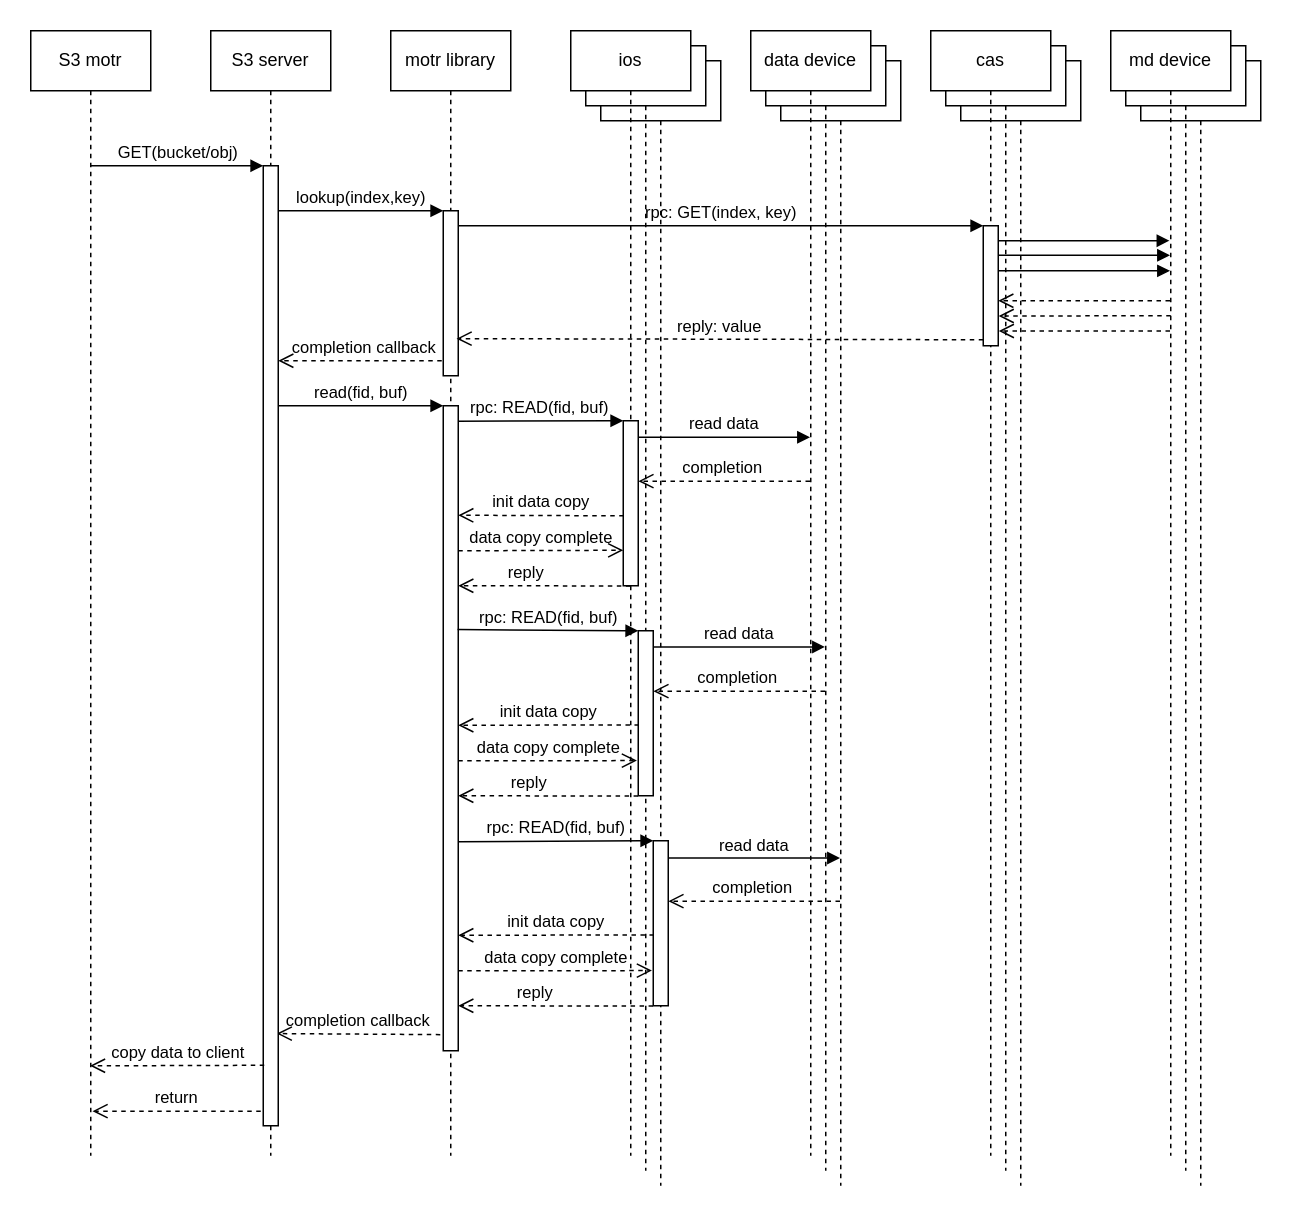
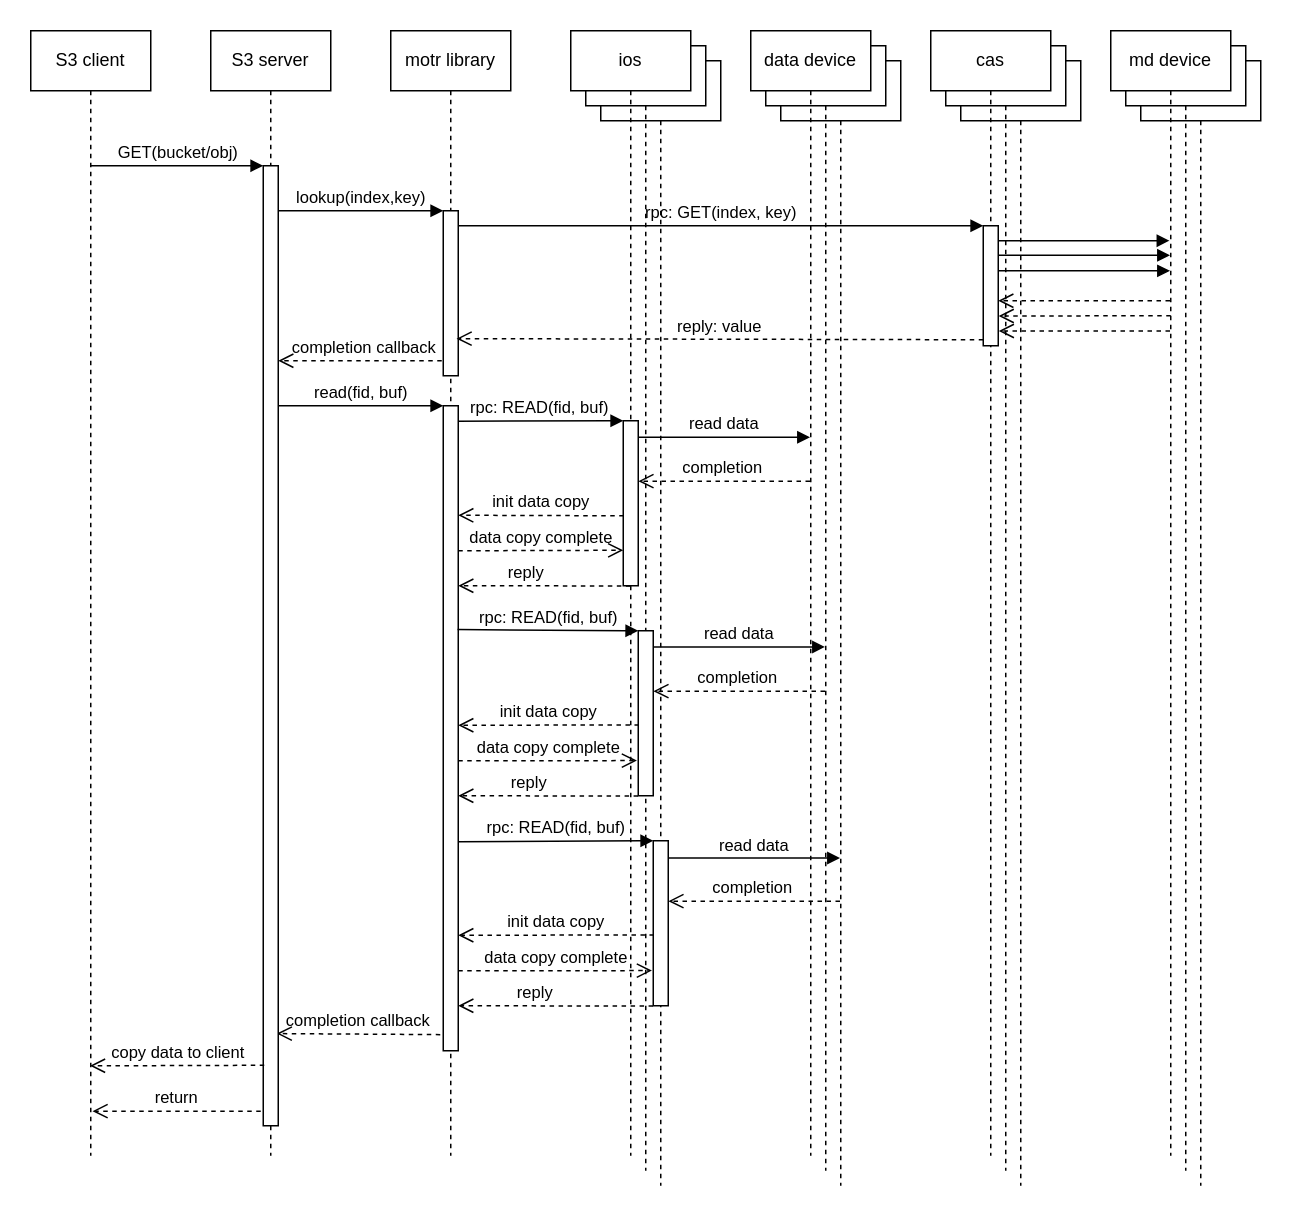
(91, 61) -> (91, 61)
